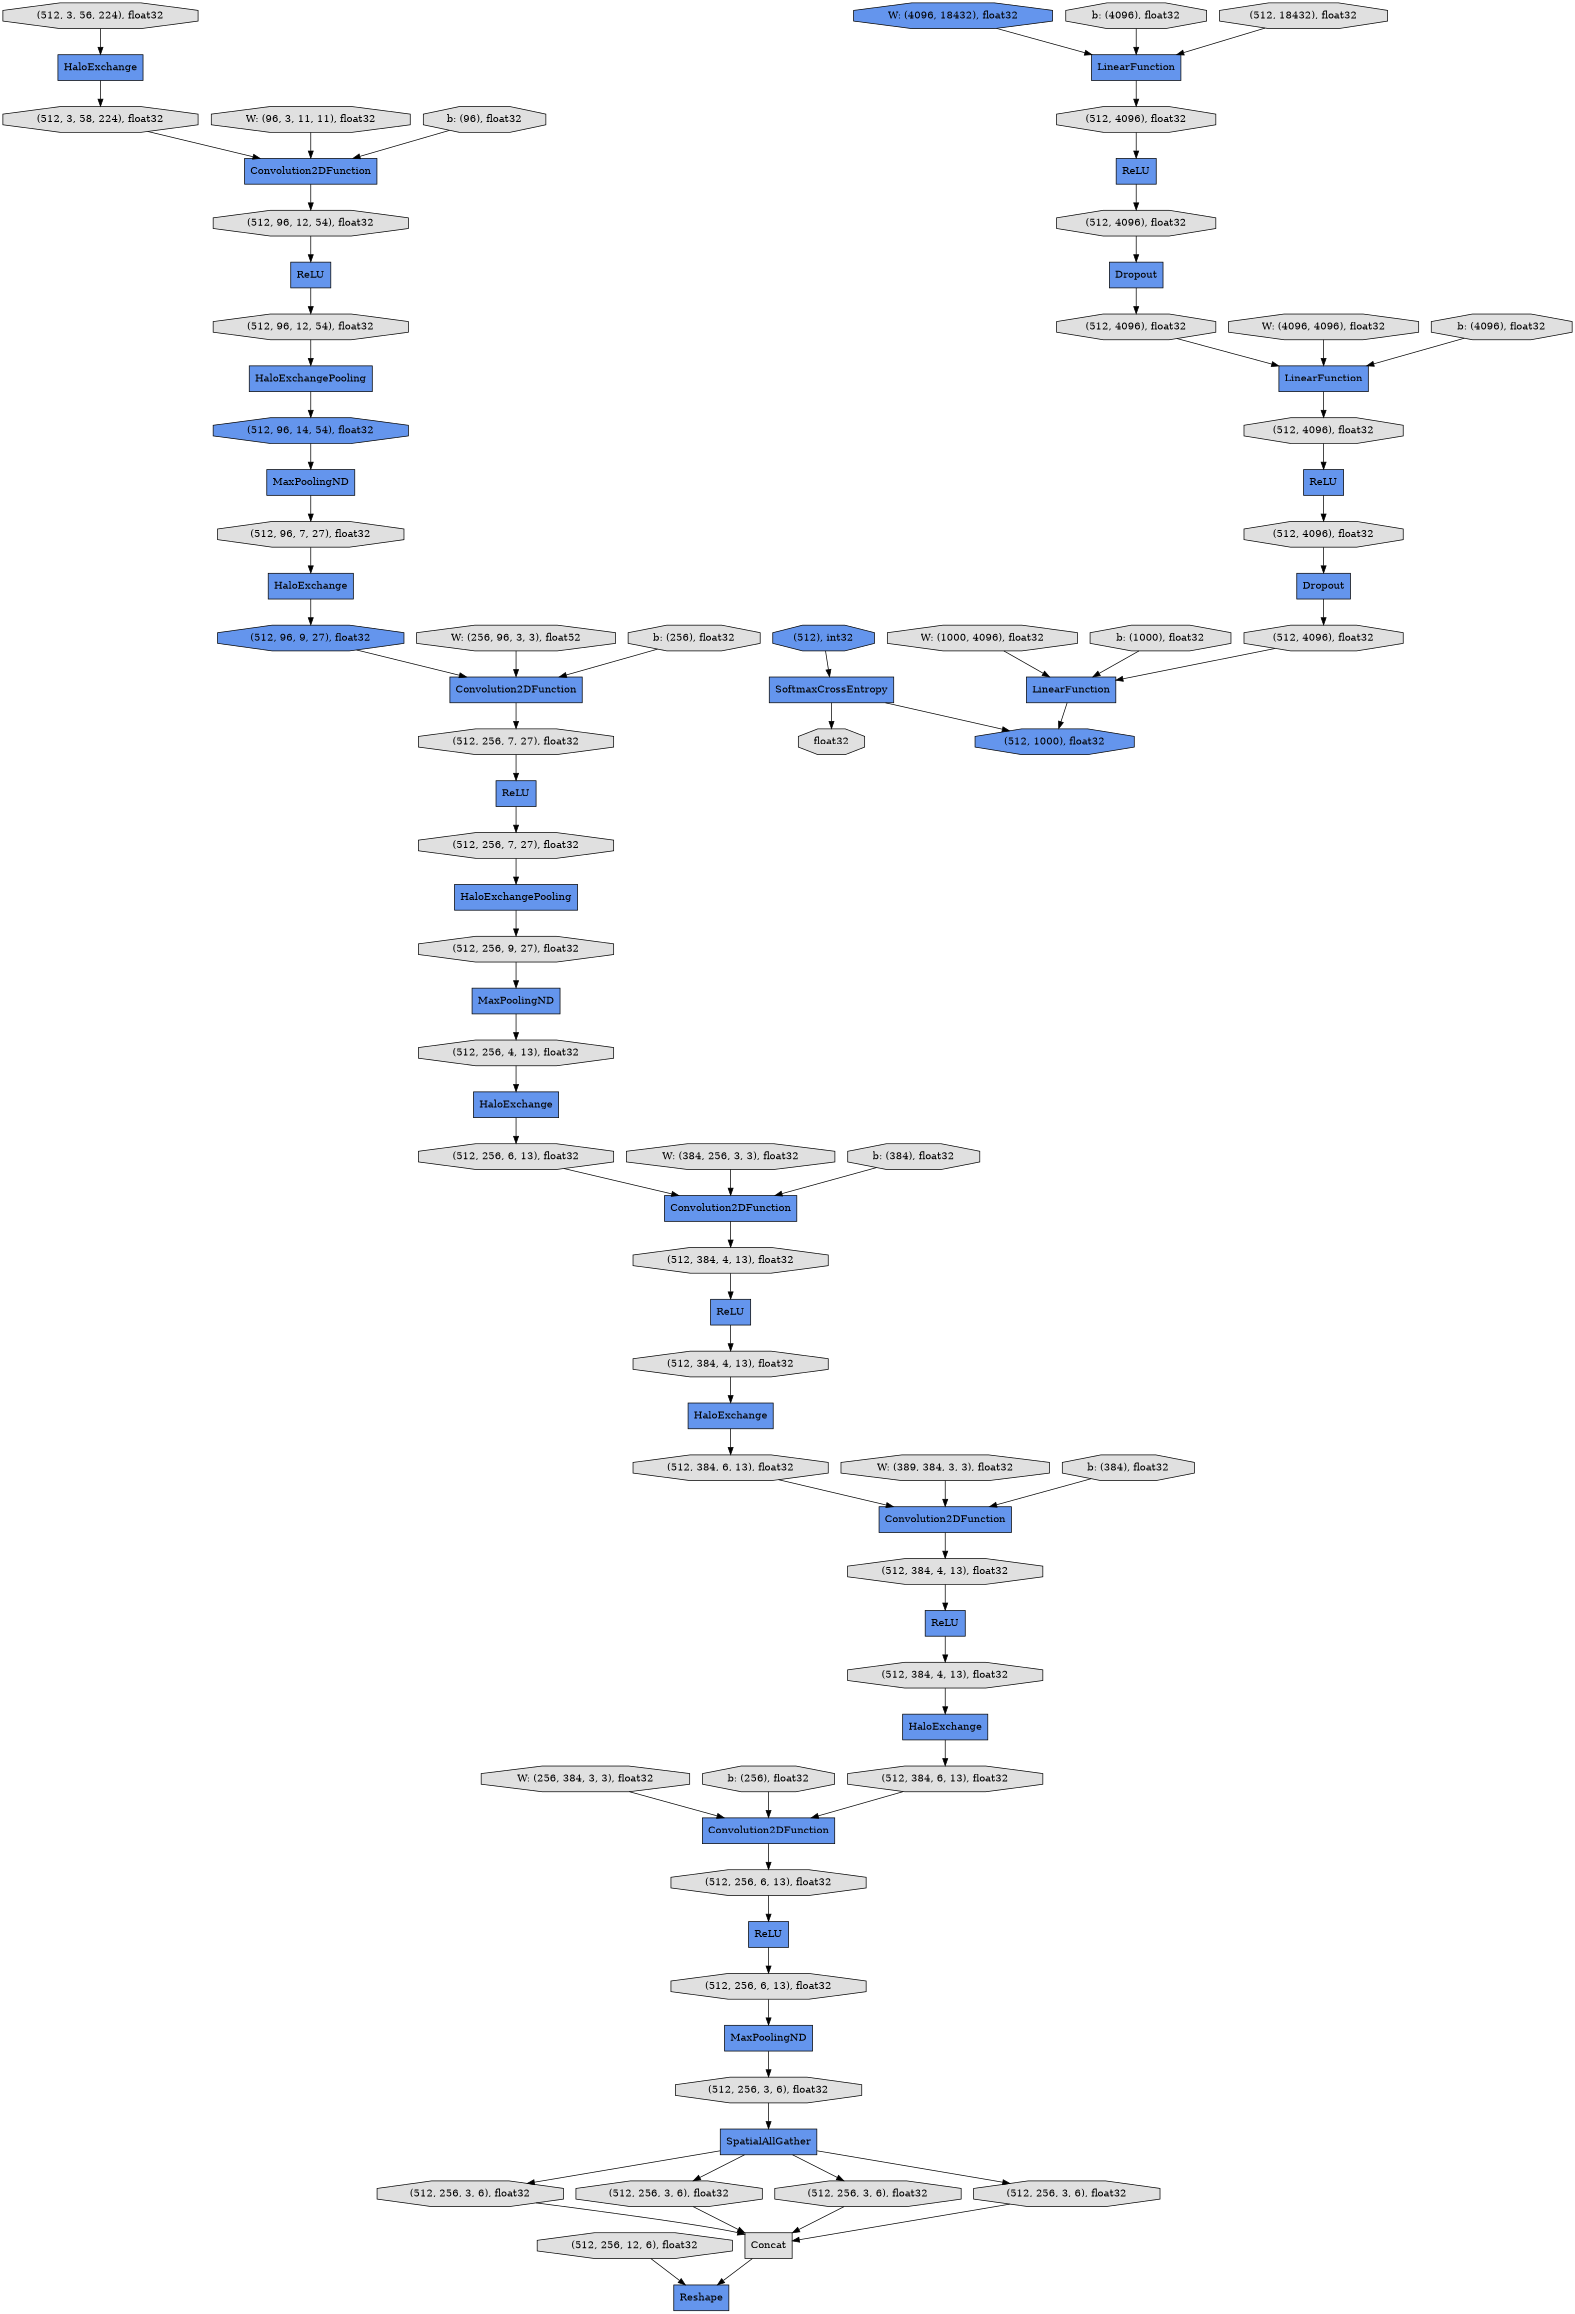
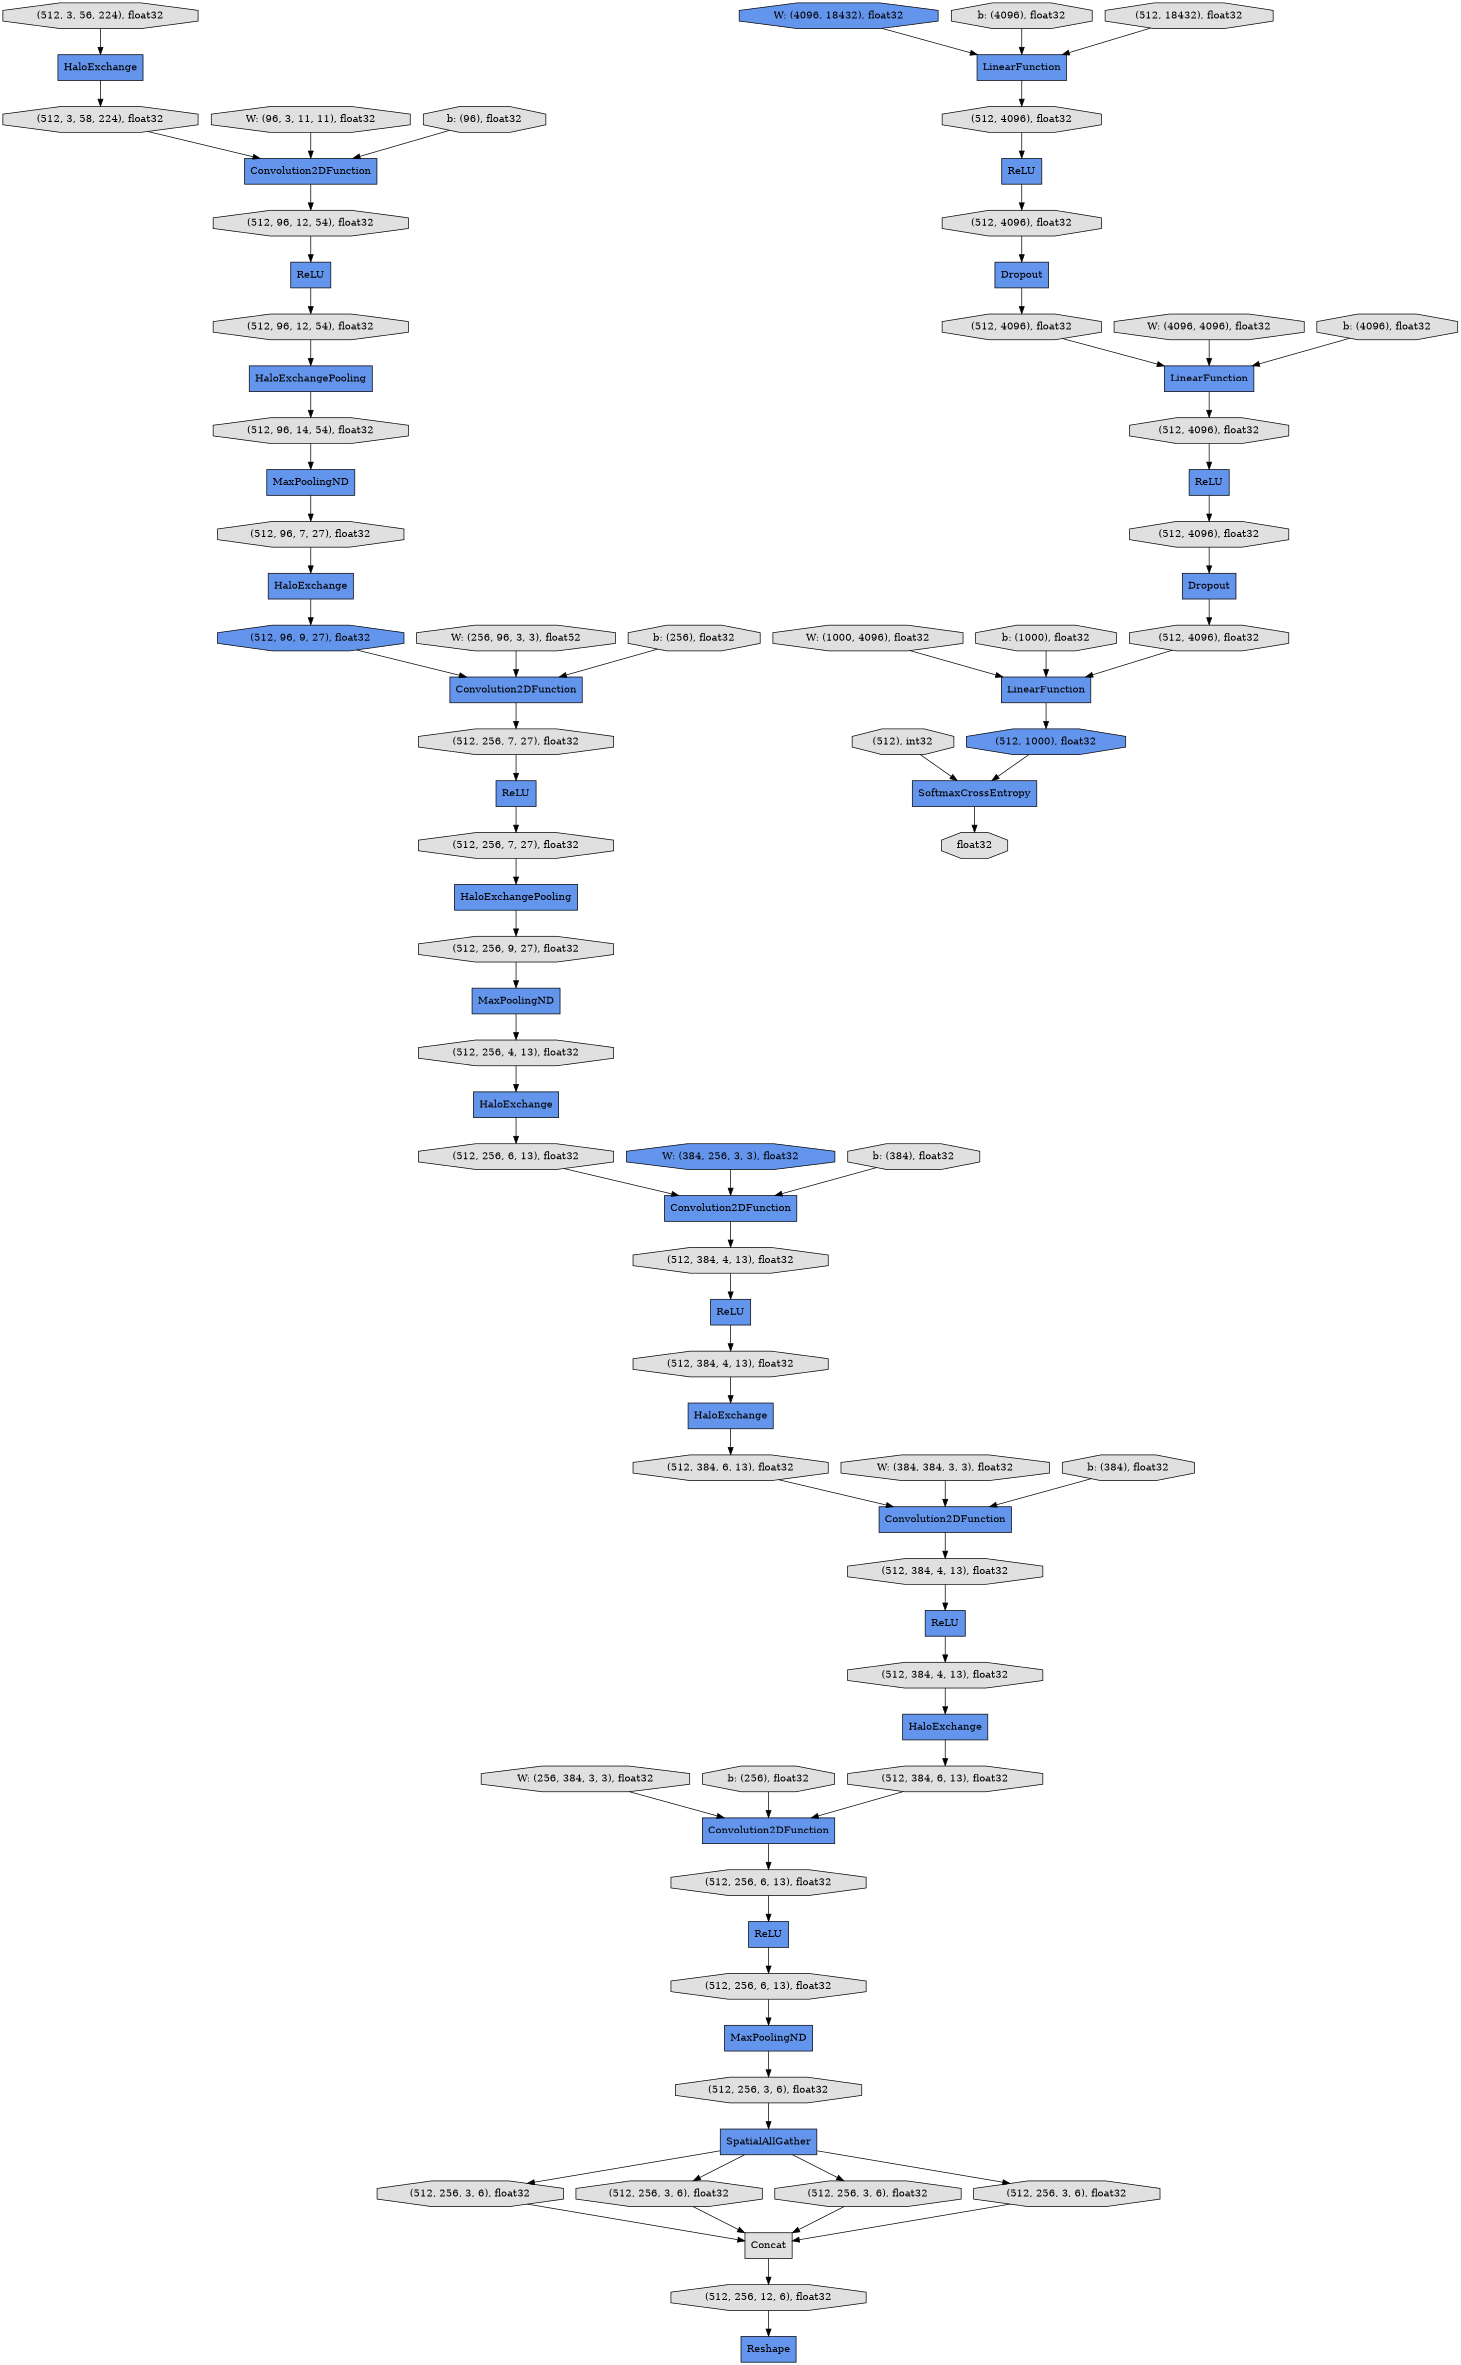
(311, 431) -> (311, 431)
(824, 638) -> (903, 742)
(944, 716) -> (1013, 766)
(731, 1157) -> (731, 1157)
(945, 1468) -> (945, 1468)
(738, 2270) -> (769, 2268)
